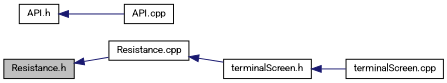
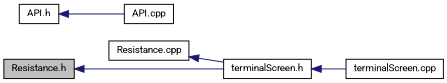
(96, 59) -> (154, 69)
